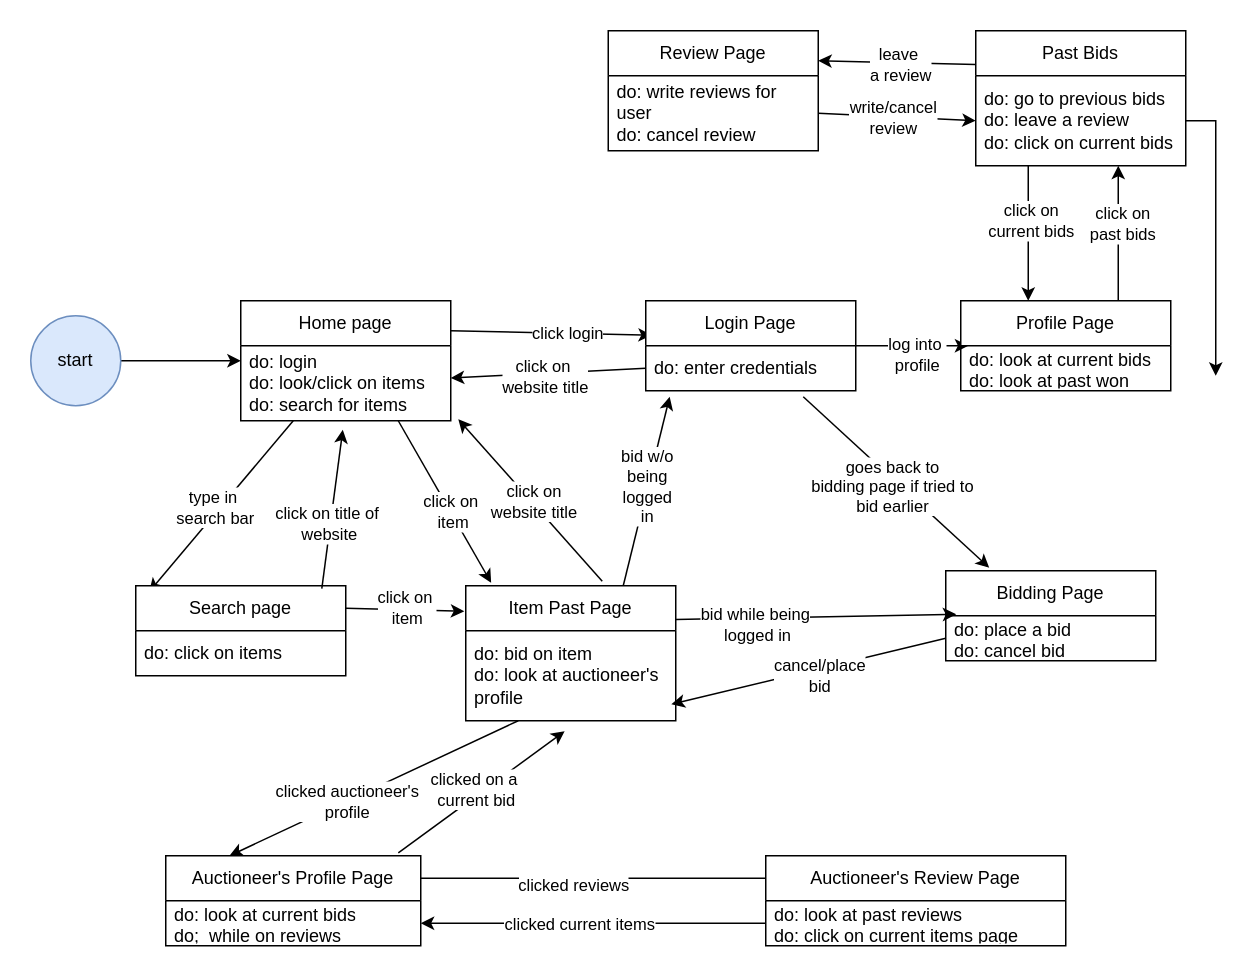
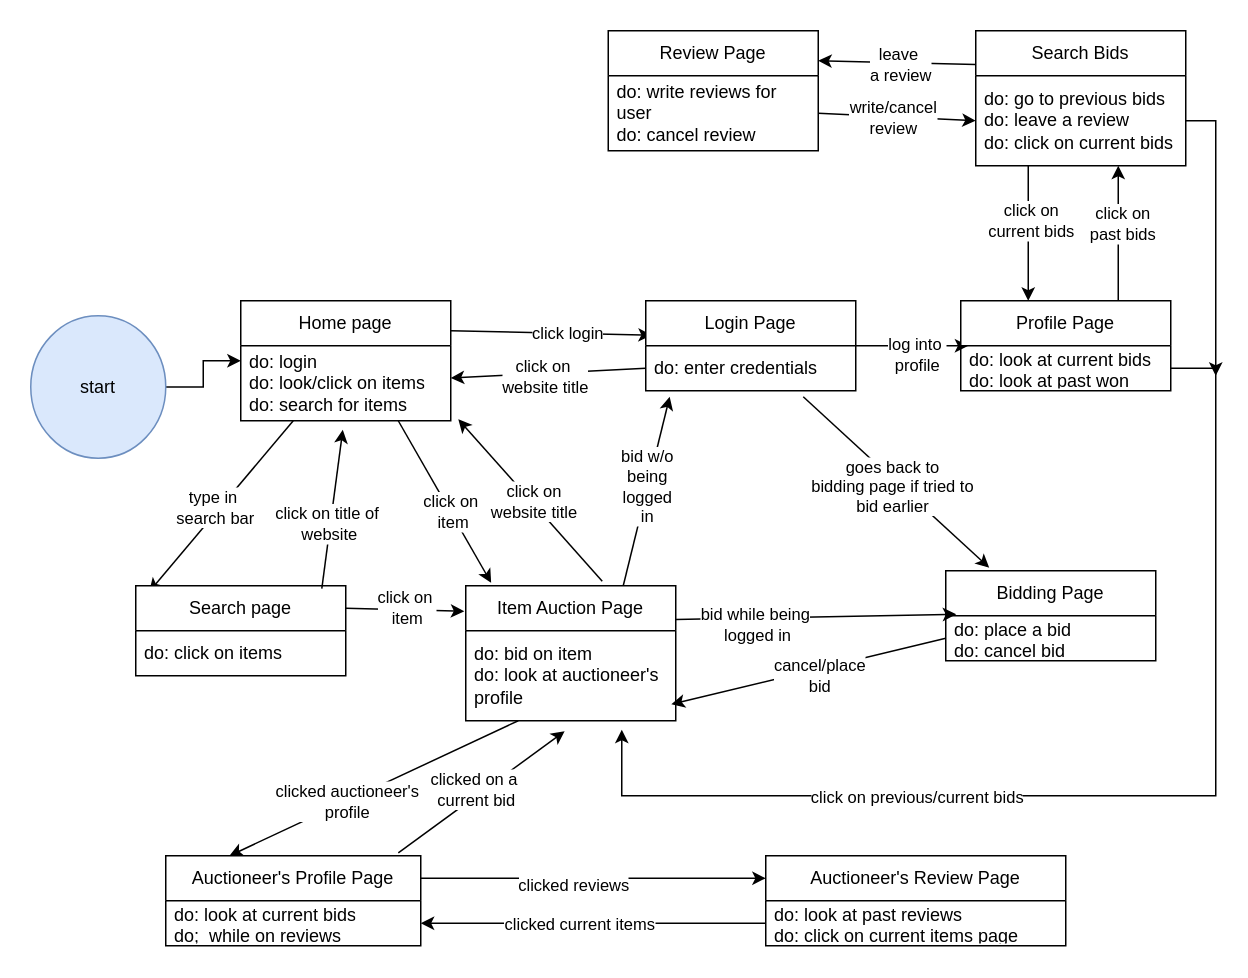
(1081, 53) -> (1081, 53)
(76, 361) -> (98, 387)
(571, 608) -> (571, 608)
none -> (1102, 796)
(758, 878) -> (754, 878)
